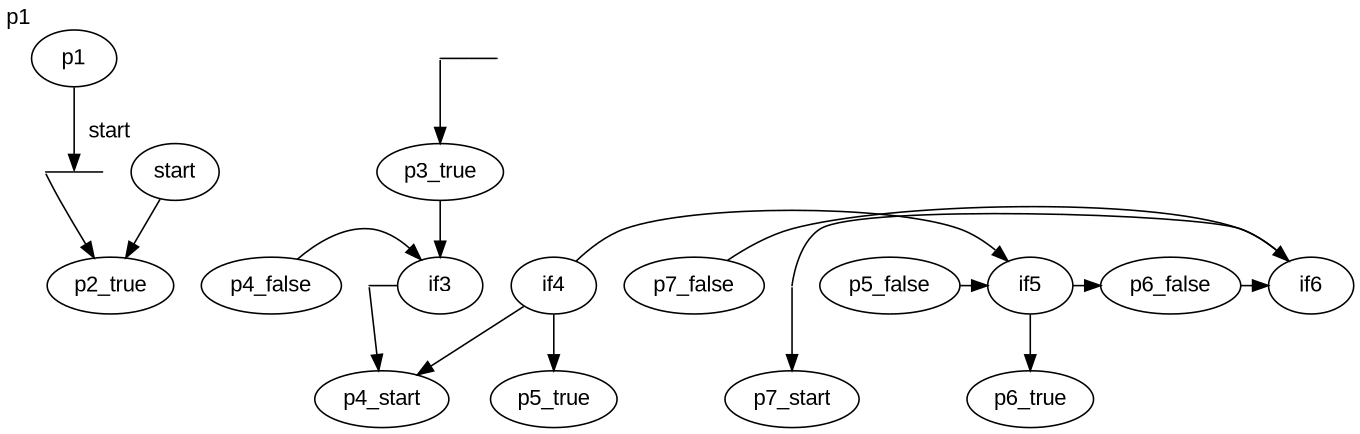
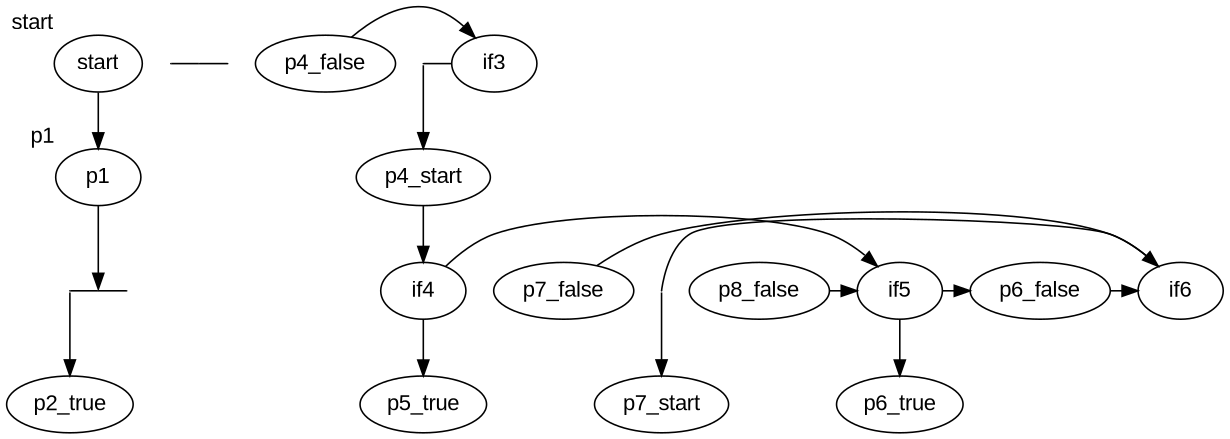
(440, 172) -> none
(147, 222) -> (98, 113)
(890, 286) -> (759, 291)
(477, 336) -> (423, 226)
